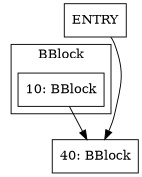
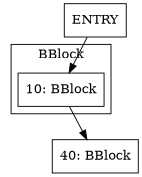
(121, 84) -> (80, 51)
